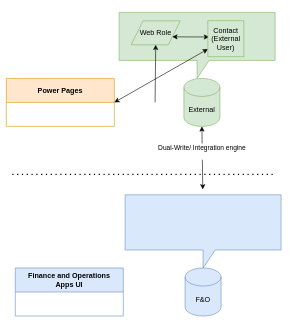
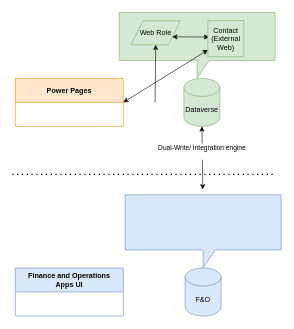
(226, 39) -> (226, 39)
(60, 102) -> (69, 102)
(202, 110) -> (202, 110)
